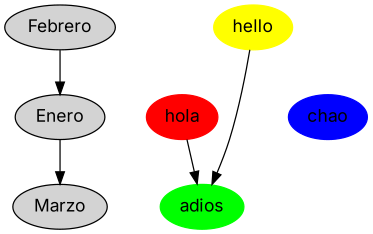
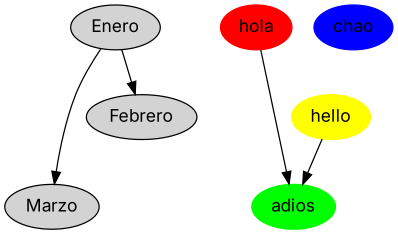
(60, 66) -> (127, 66)
